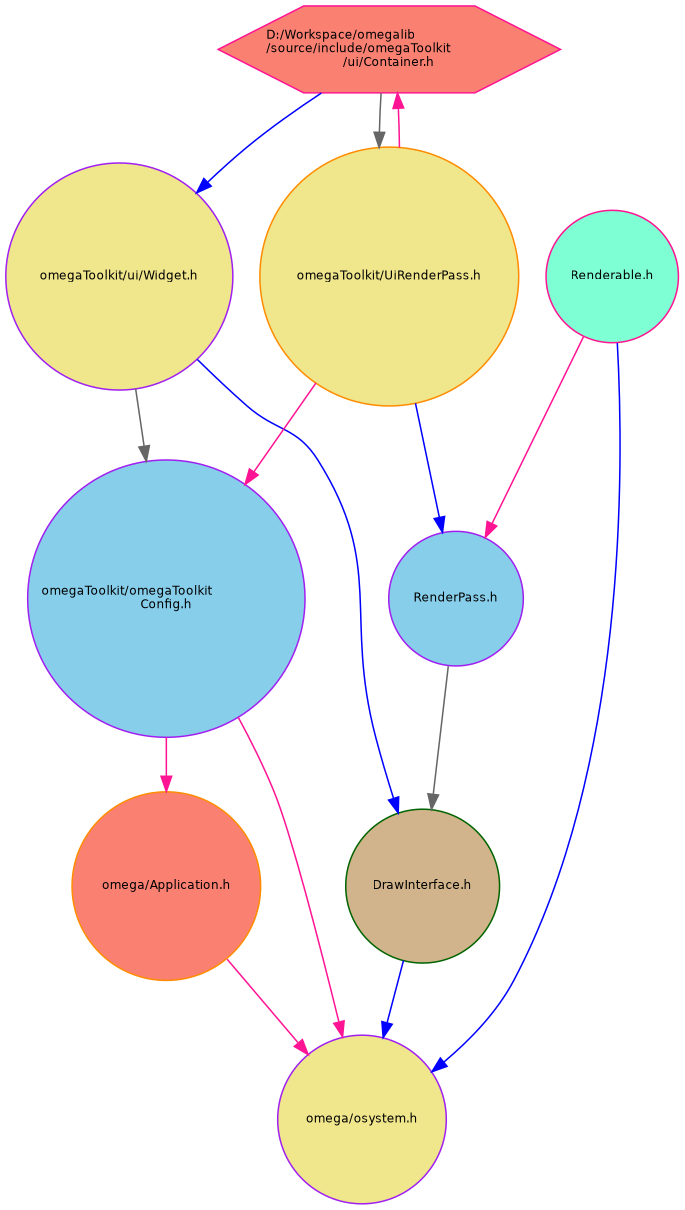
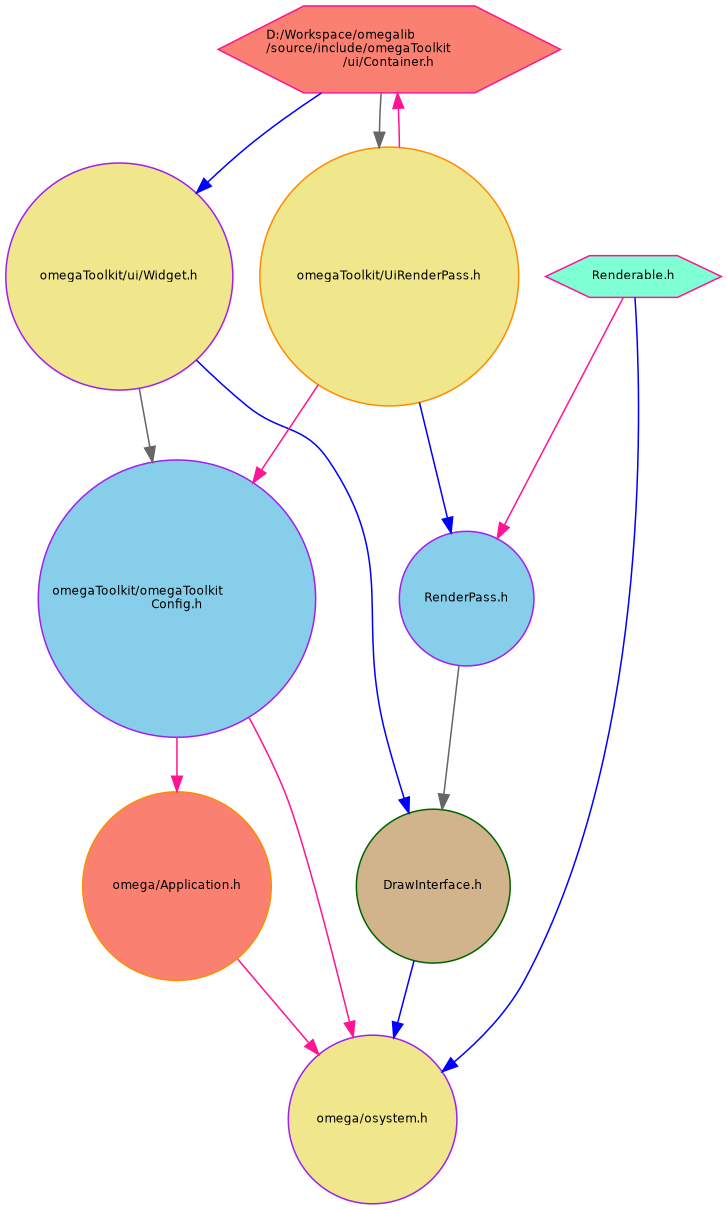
(612, 277) -> (633, 277)
